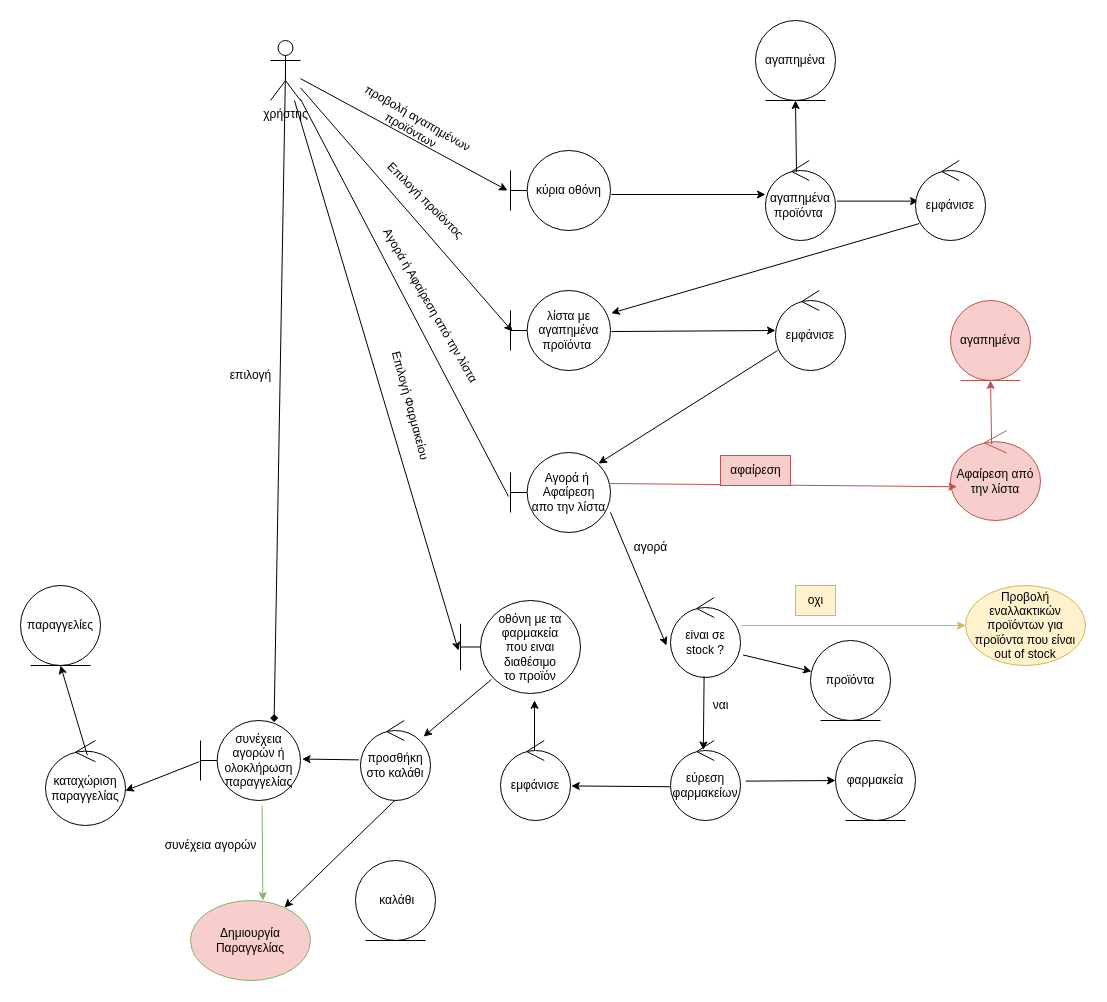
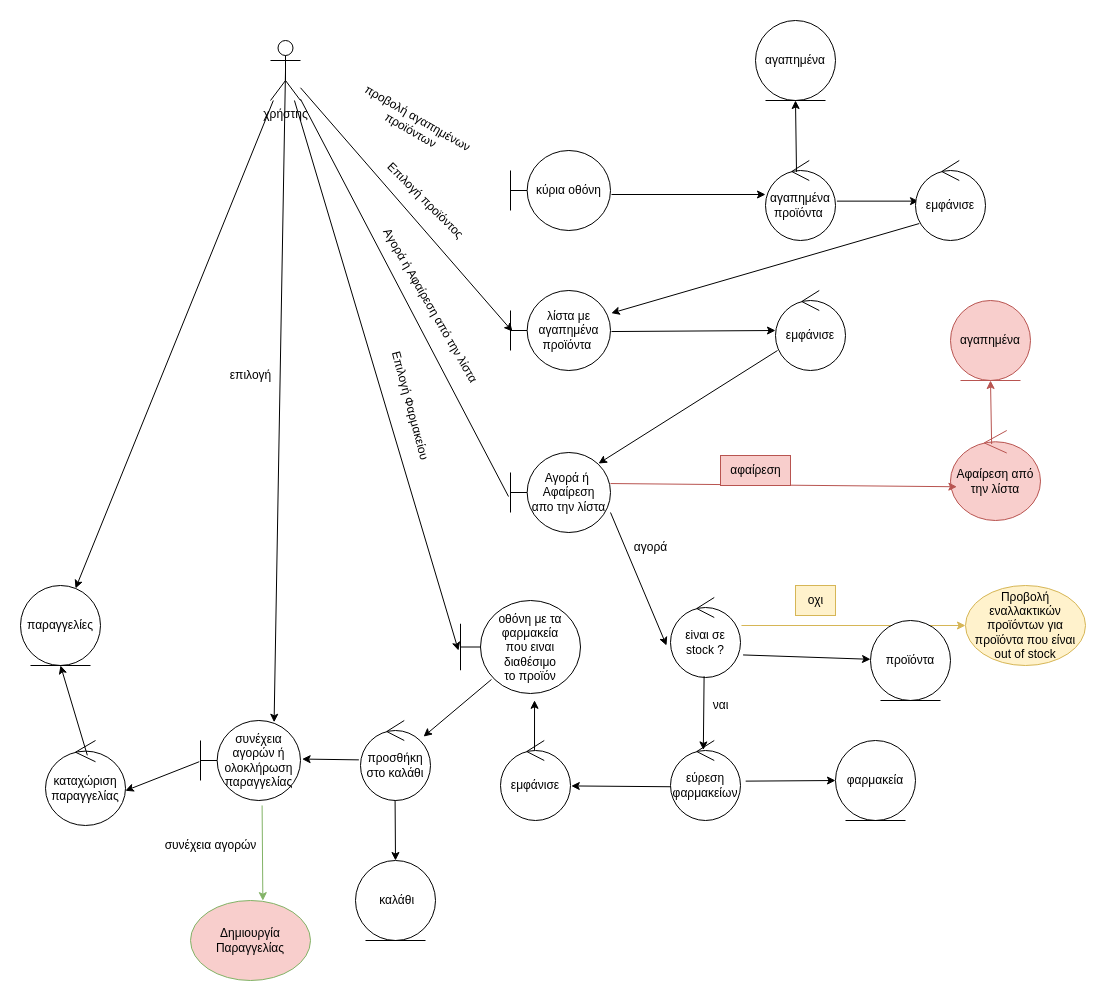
(401, 133) -> (176, 342)
(851, 681) -> (911, 661)
(274, 713) -> (274, 714)
(342, 851) -> (395, 827)
